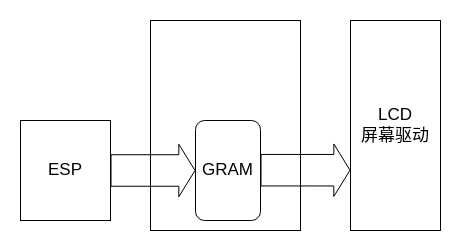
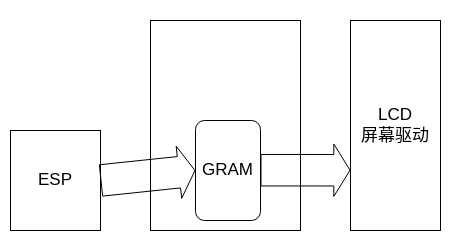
(66, 171) -> (56, 181)
